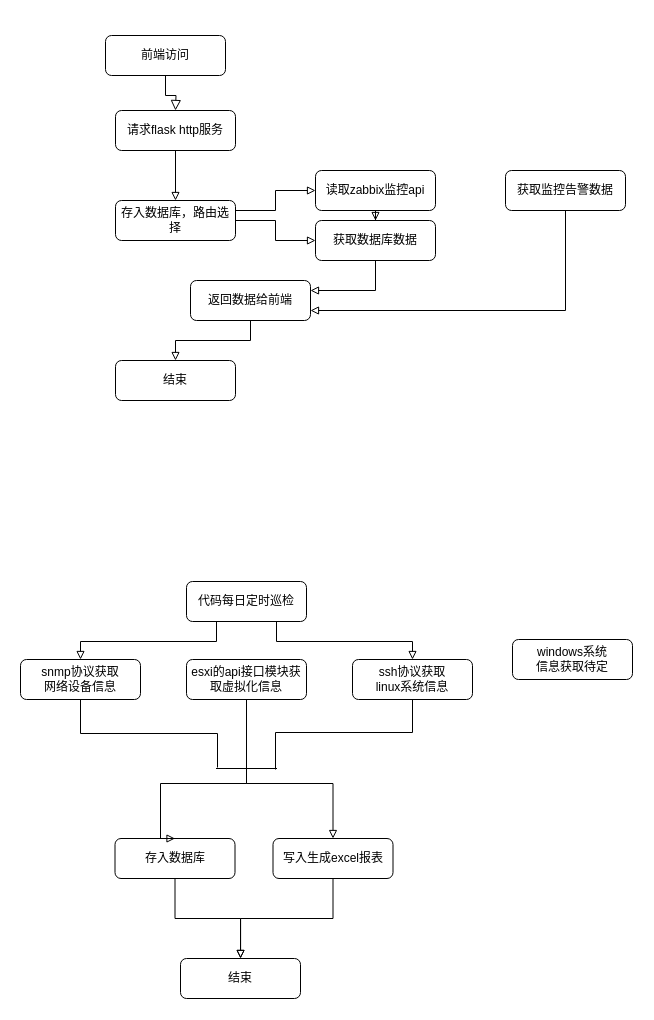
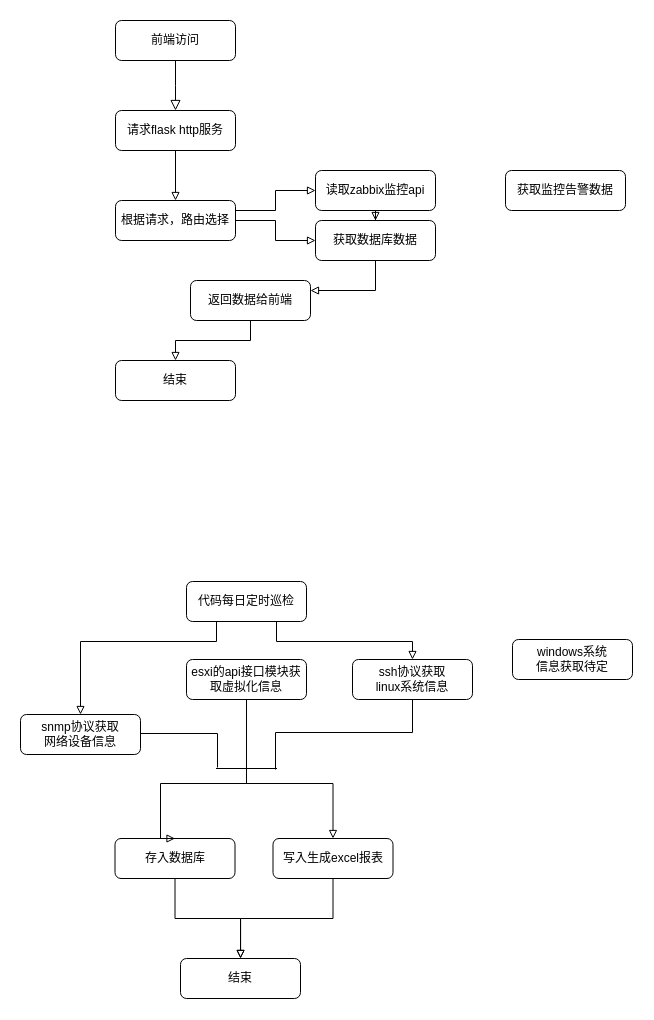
(166, 56) -> (176, 41)
(176, 221) -> (176, 221)
(492, 311) -> none
(81, 680) -> (81, 735)
